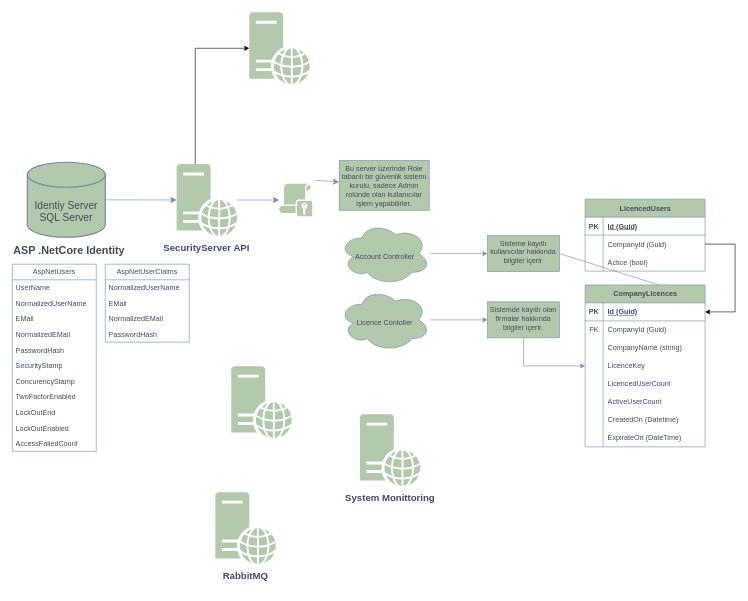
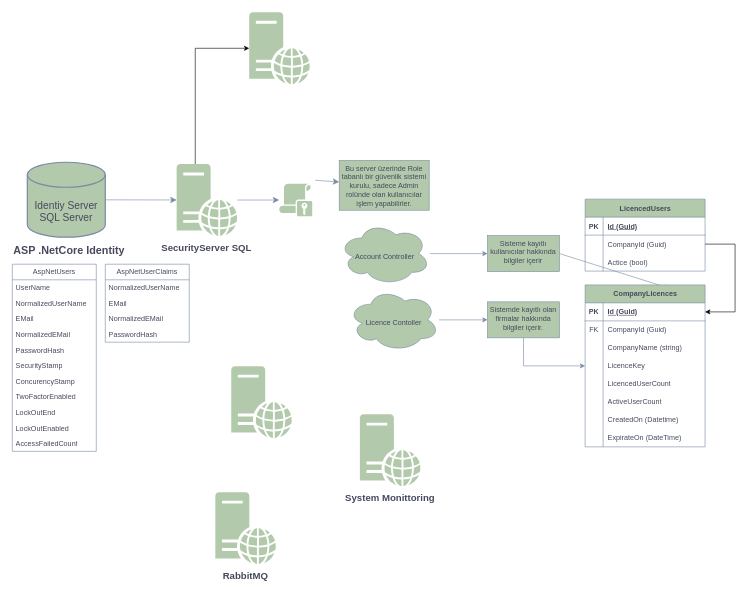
(207, 248) -> (207, 248)
(385, 320) -> (394, 320)
